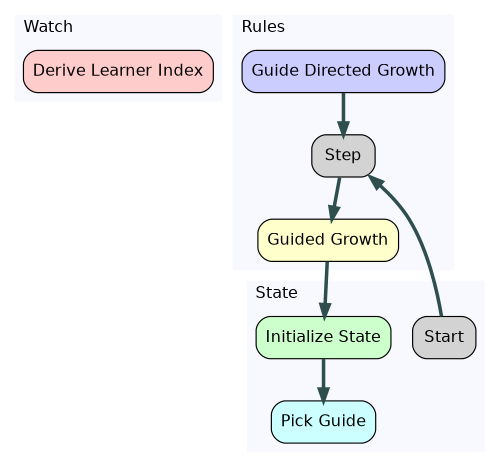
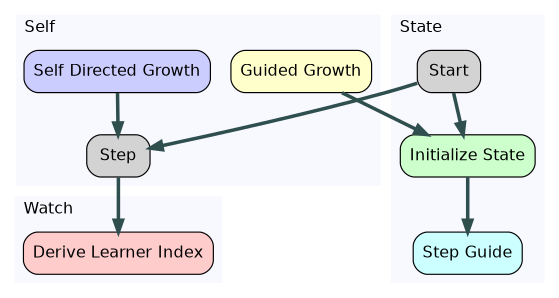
(264, 28) -> (40, 28)
(343, 72) -> (117, 72)
none -> (457, 108)
(337, 192) -> (118, 203)
(324, 422) -> (468, 253)
